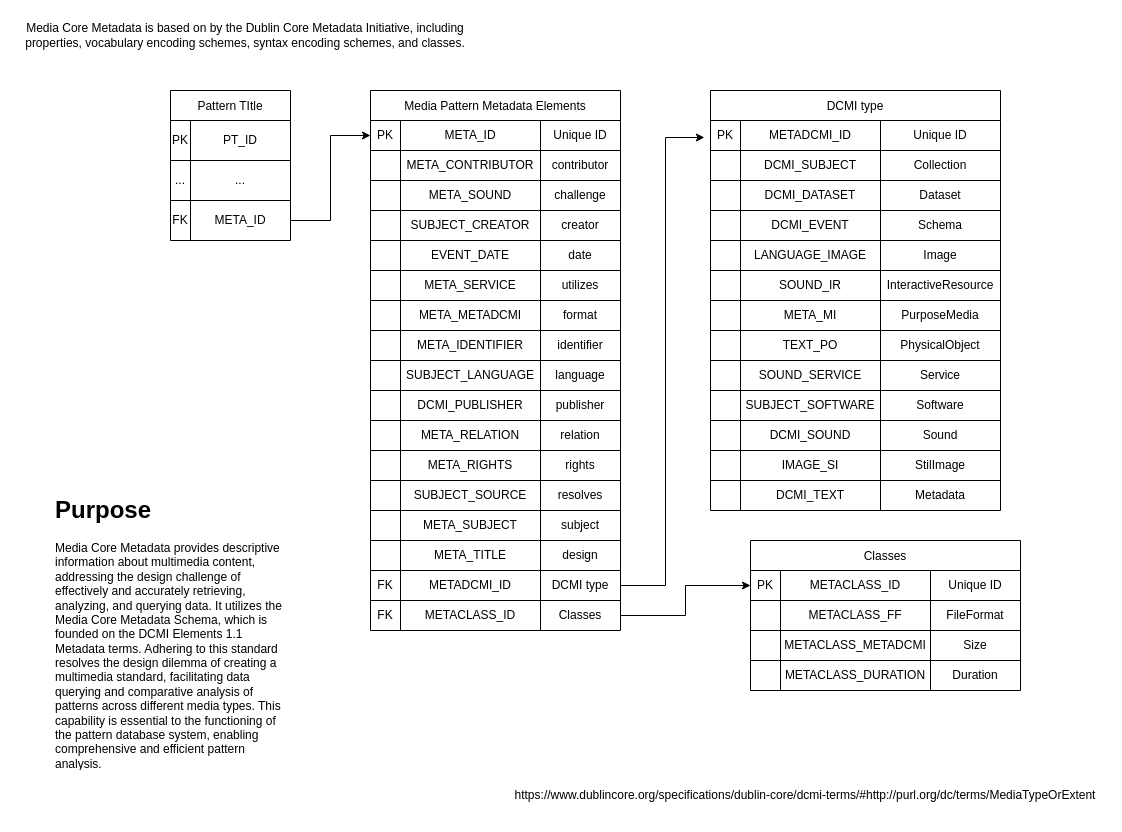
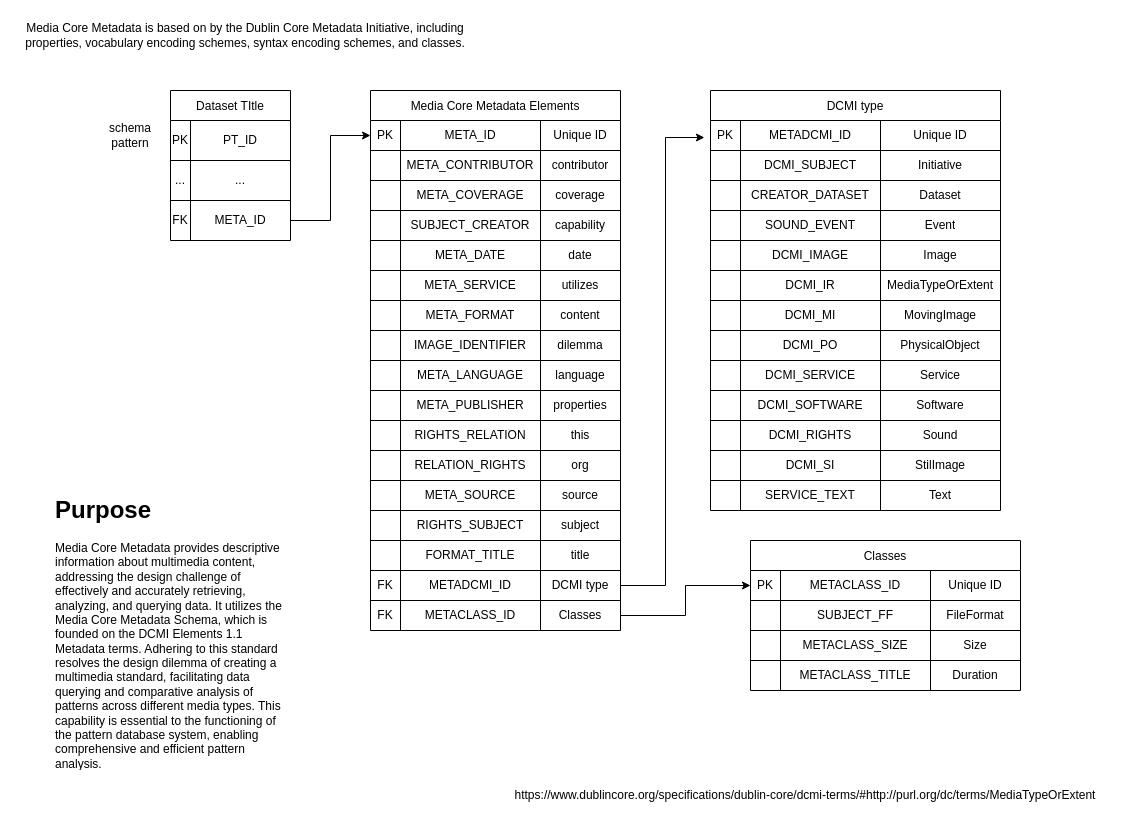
(230, 106) -> (230, 106)
(495, 106) -> (495, 106)
none -> (131, 136)
(941, 166) -> (941, 166)
(471, 196) -> (471, 196)
(581, 196) -> (581, 196)
(811, 196) -> (811, 196)
(581, 226) -> (581, 226)
(811, 226) -> (811, 226)
(941, 226) -> (941, 226)
(471, 256) -> (471, 256)
(811, 256) -> (811, 256)
(811, 286) -> (811, 286)
(941, 286) -> (941, 286)
(471, 316) -> (471, 316)
(581, 316) -> (581, 316)
(811, 316) -> (811, 316)
(941, 316) -> (941, 316)
(471, 346) -> (471, 346)
(581, 346) -> (581, 346)
(811, 346) -> (811, 346)
(471, 376) -> (471, 376)
(811, 376) -> (811, 376)
(471, 406) -> (471, 406)
(581, 406) -> (581, 406)
(811, 406) -> (811, 406)
(471, 436) -> (471, 436)
(581, 436) -> (581, 436)
(811, 436) -> (811, 436)
(471, 466) -> (471, 466)
(581, 466) -> (581, 466)
(811, 466) -> (811, 466)
(471, 496) -> (471, 496)
(581, 496) -> (581, 496)
(811, 496) -> (811, 496)
(941, 496) -> (941, 496)
(471, 526) -> (471, 526)
(471, 556) -> (471, 556)
(581, 556) -> (581, 556)
(856, 616) -> (856, 616)
(856, 646) -> (856, 646)
(856, 676) -> (856, 676)
